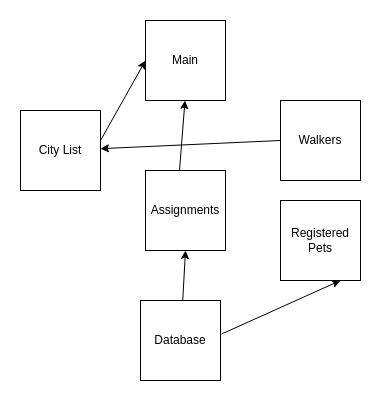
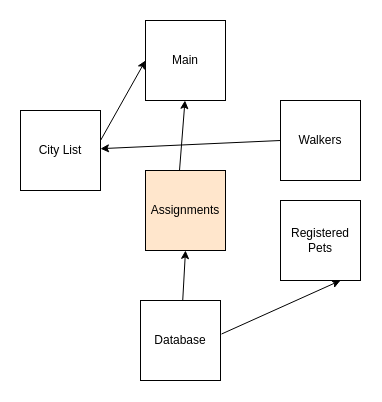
(186, 211) -> (186, 211)
